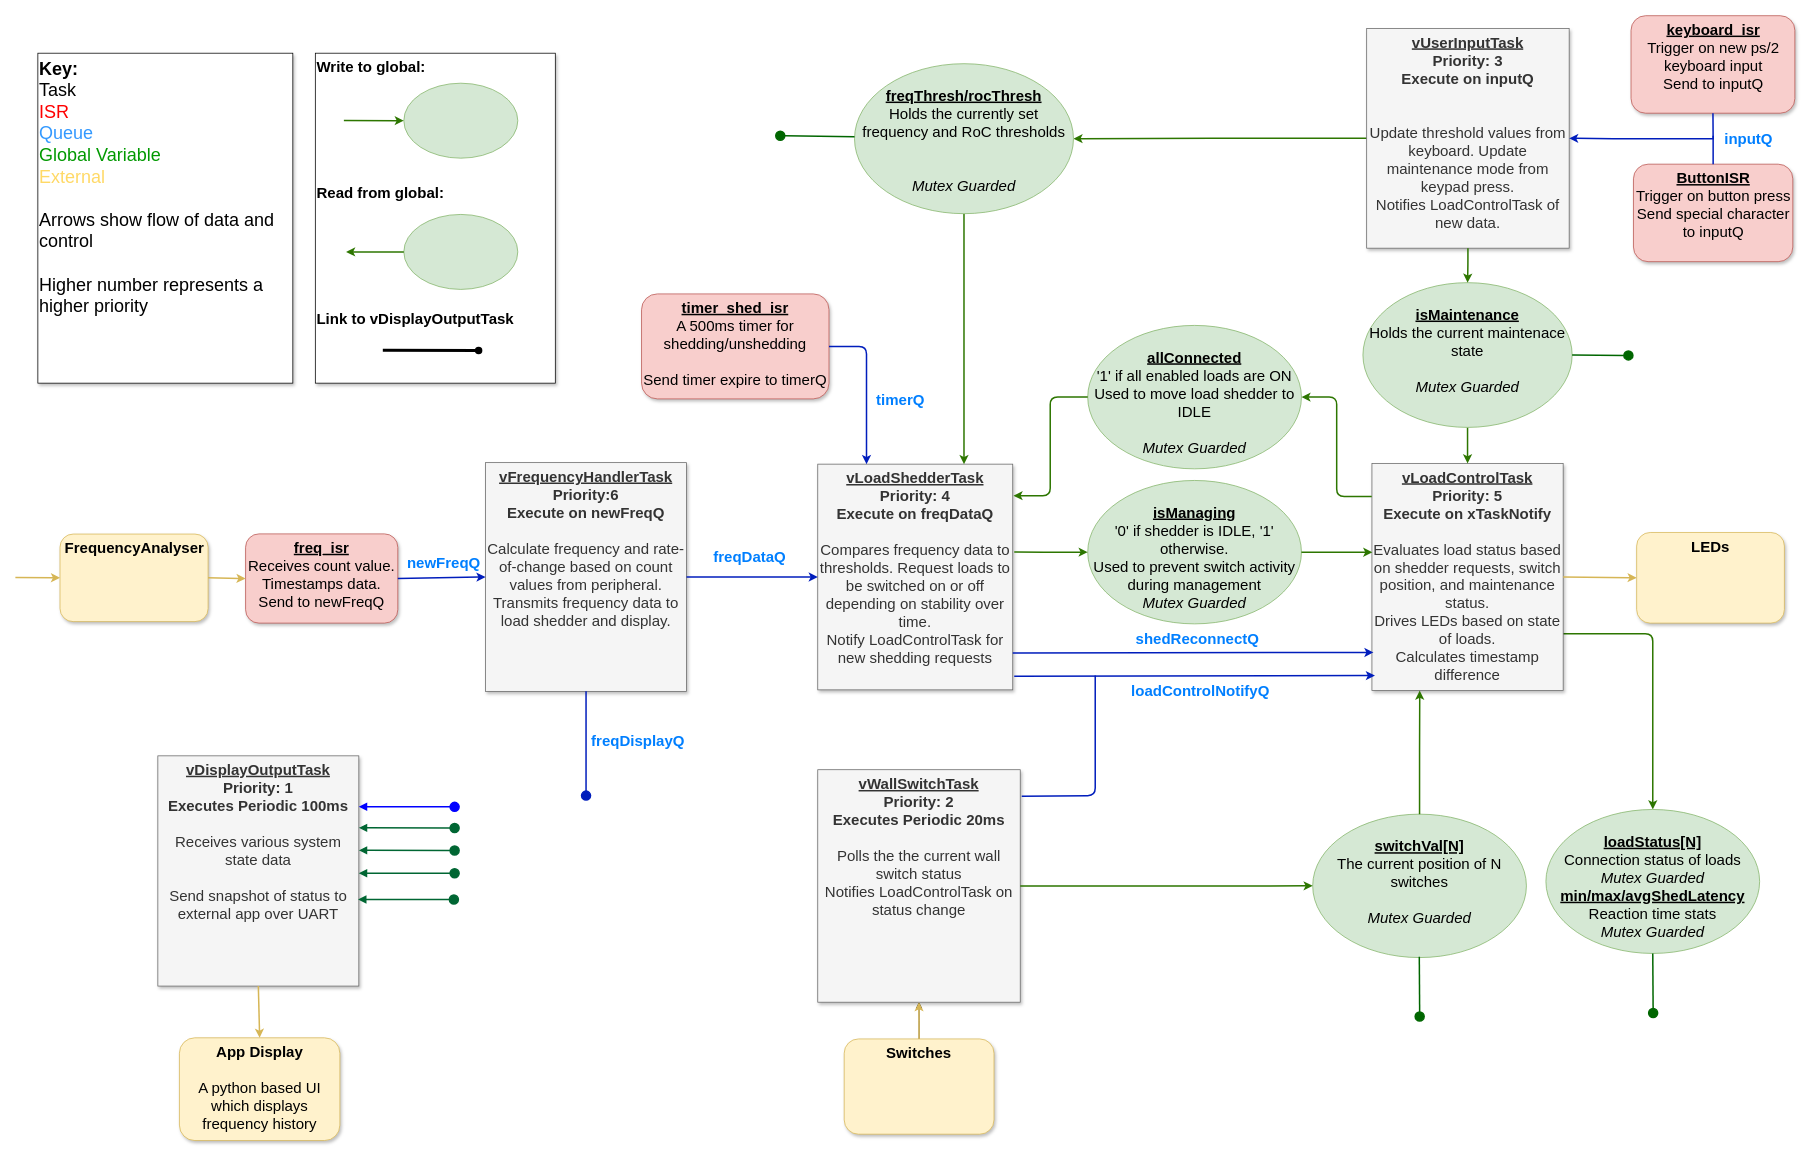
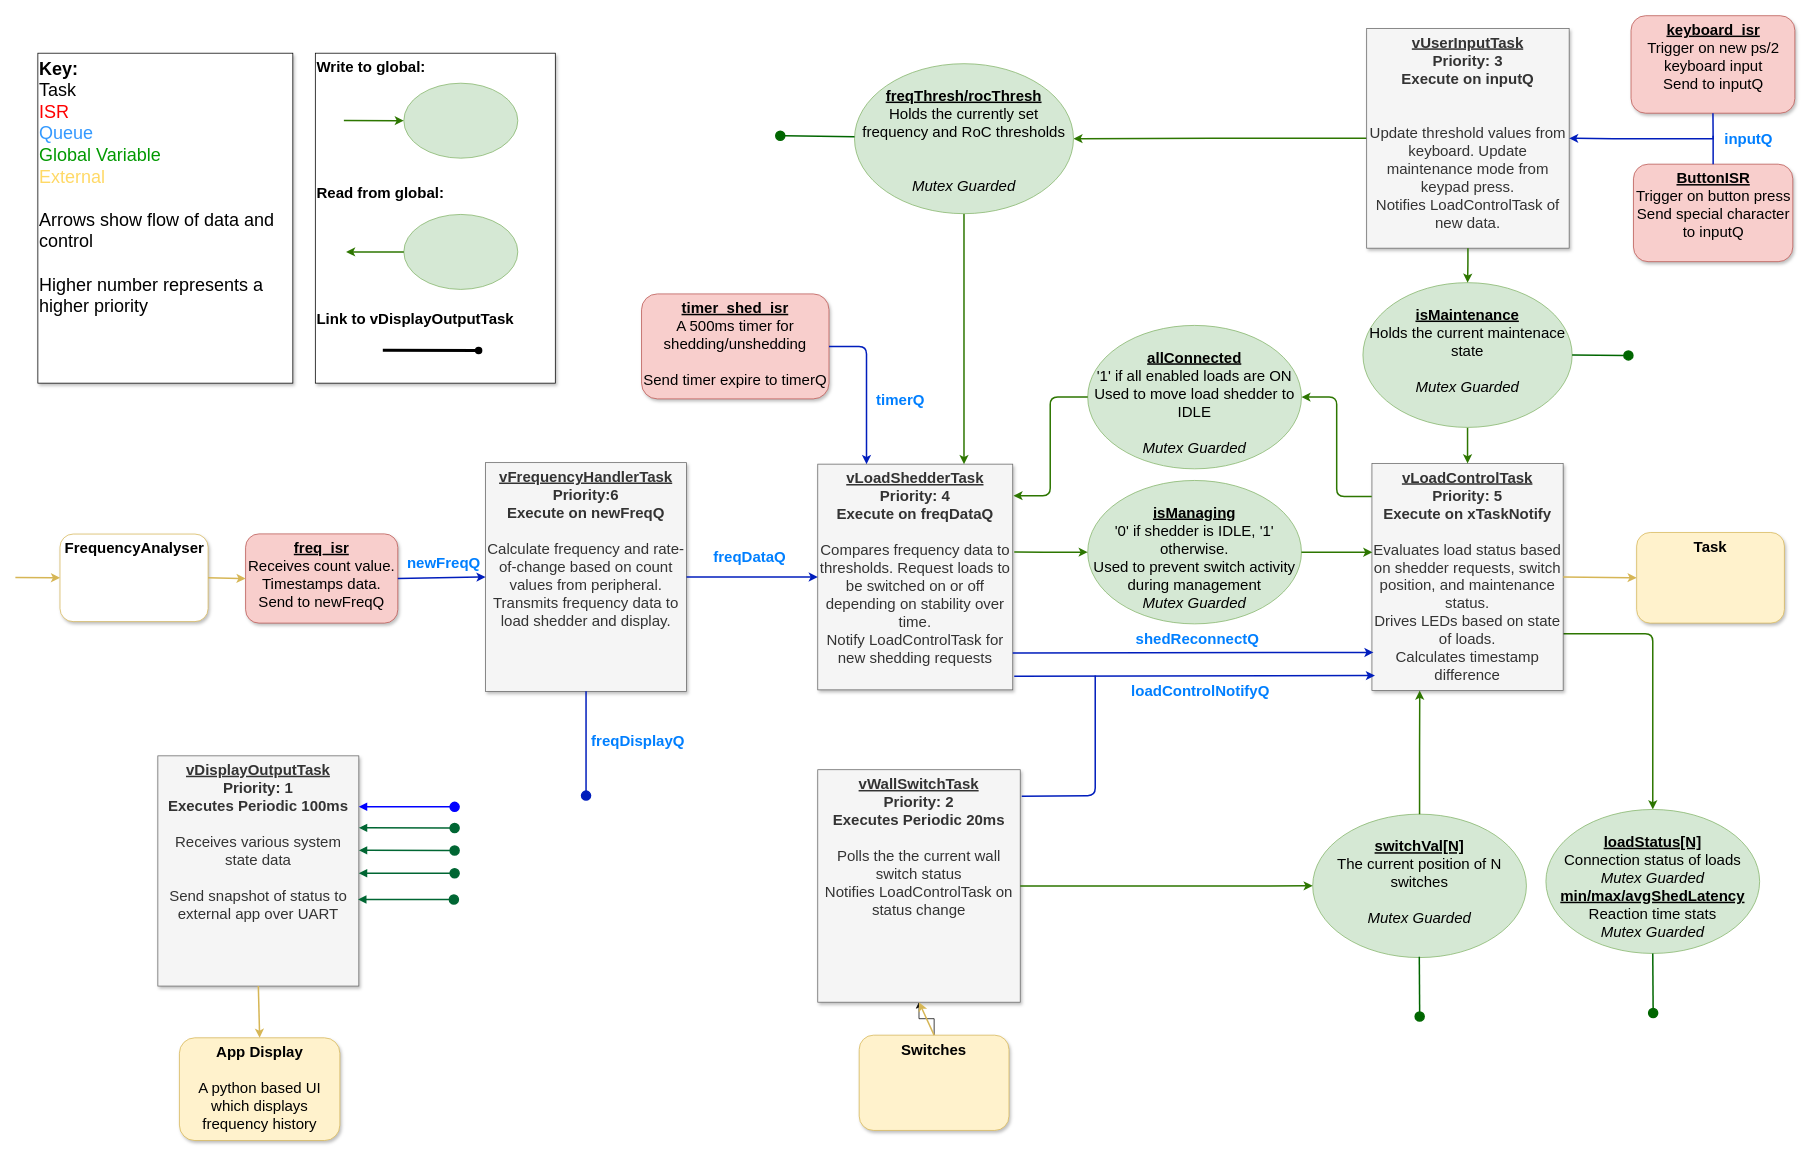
(1711, 544) -> (1711, 544)
(134, 578) -> (134, 578)
(919, 1086) -> (934, 1083)
